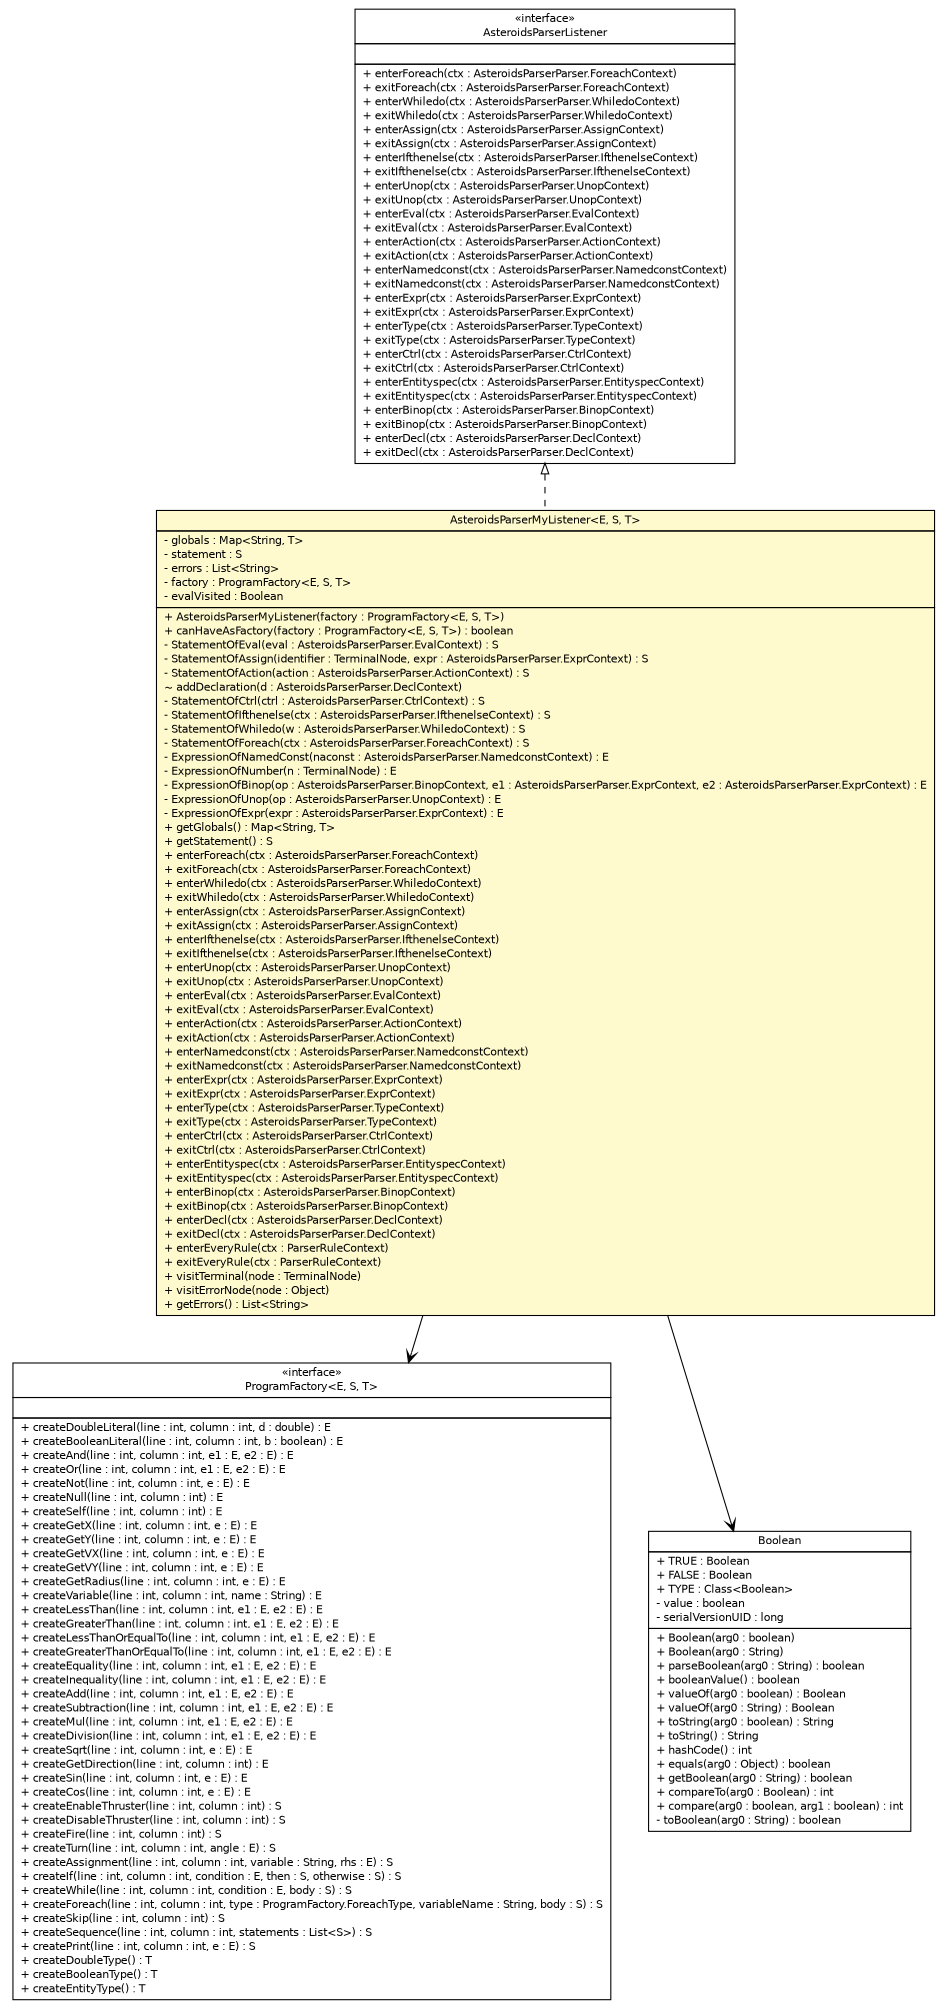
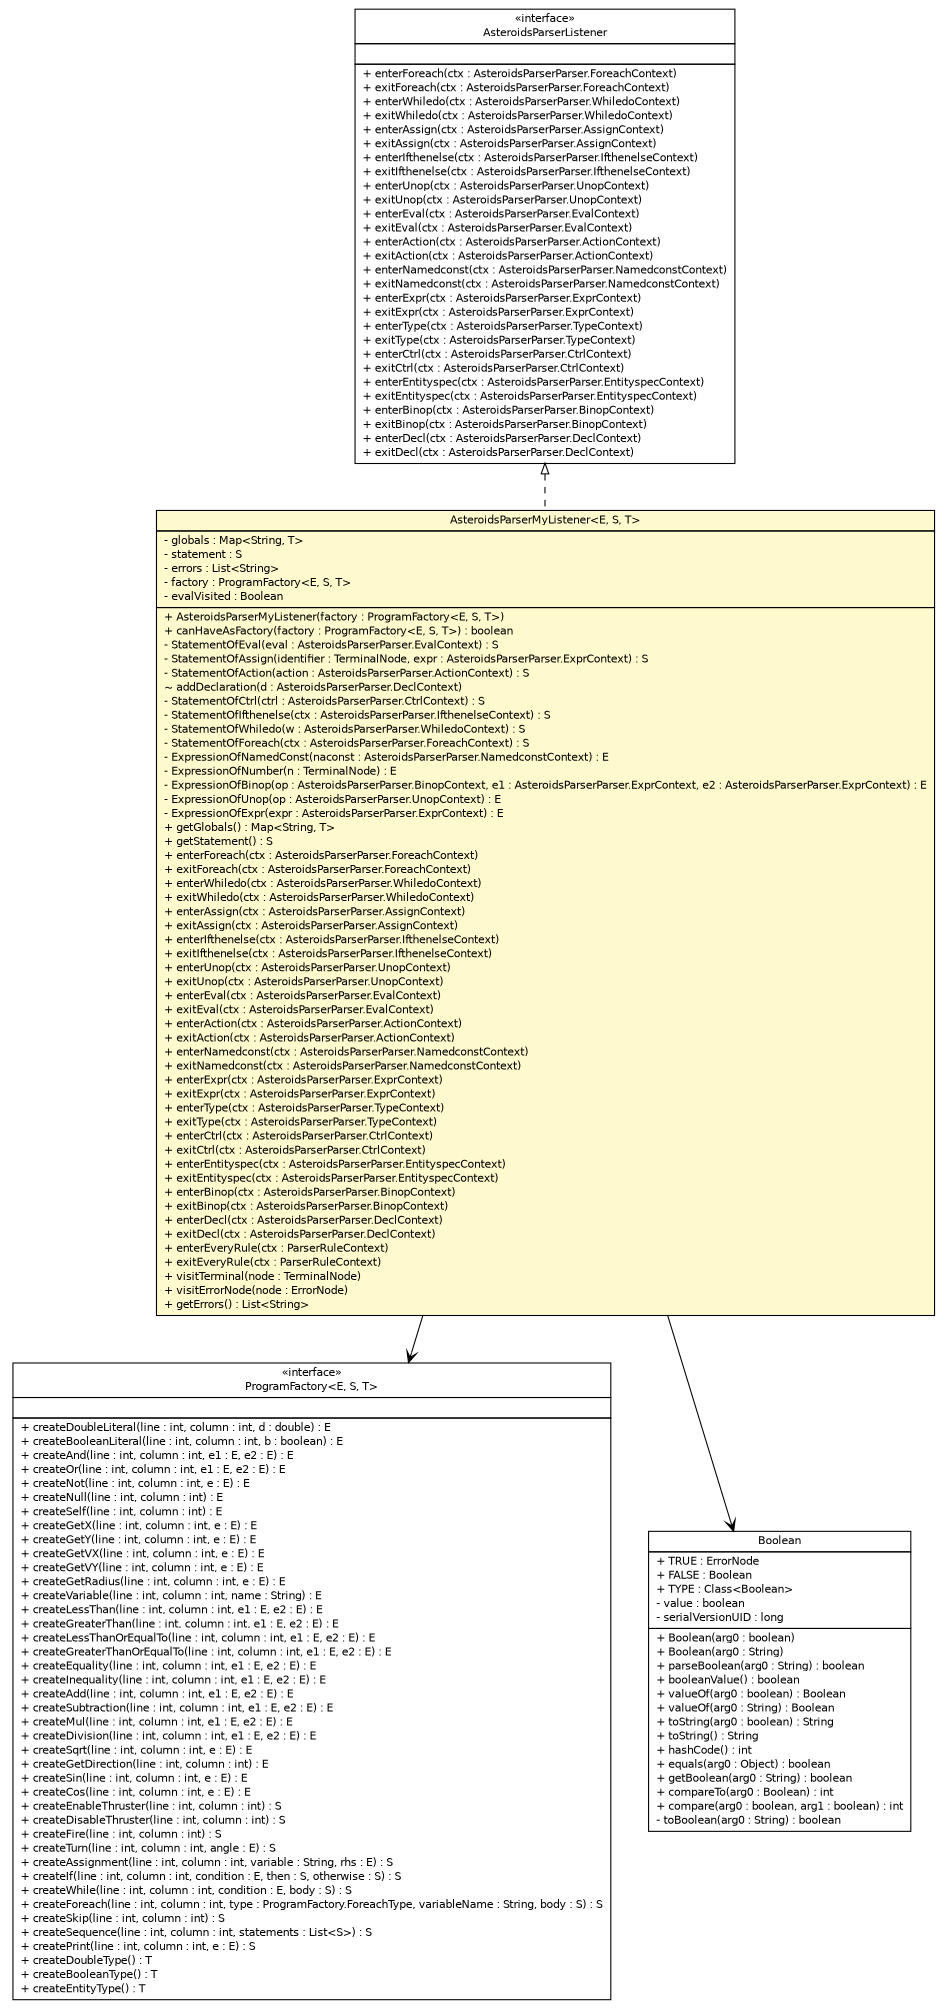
(247, 1291) -> (256, 1291)
(703, 1562) -> (708, 1562)
